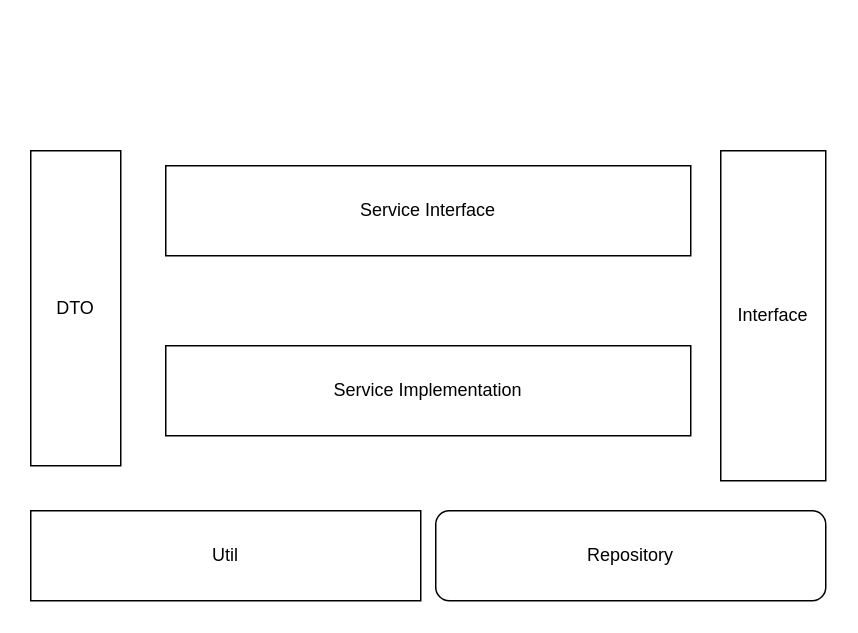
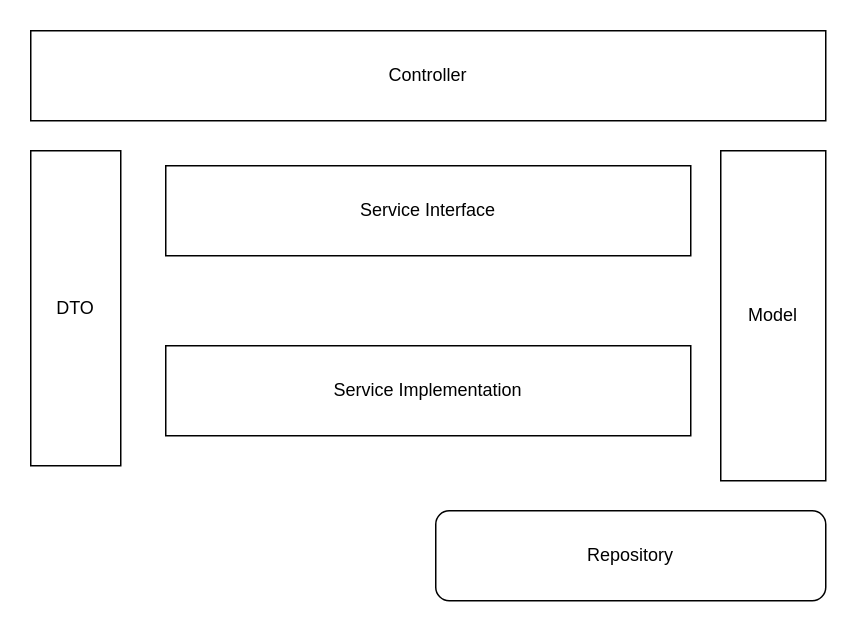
none -> (428, 76)
(773, 316) -> (773, 316)
(226, 556) -> none
